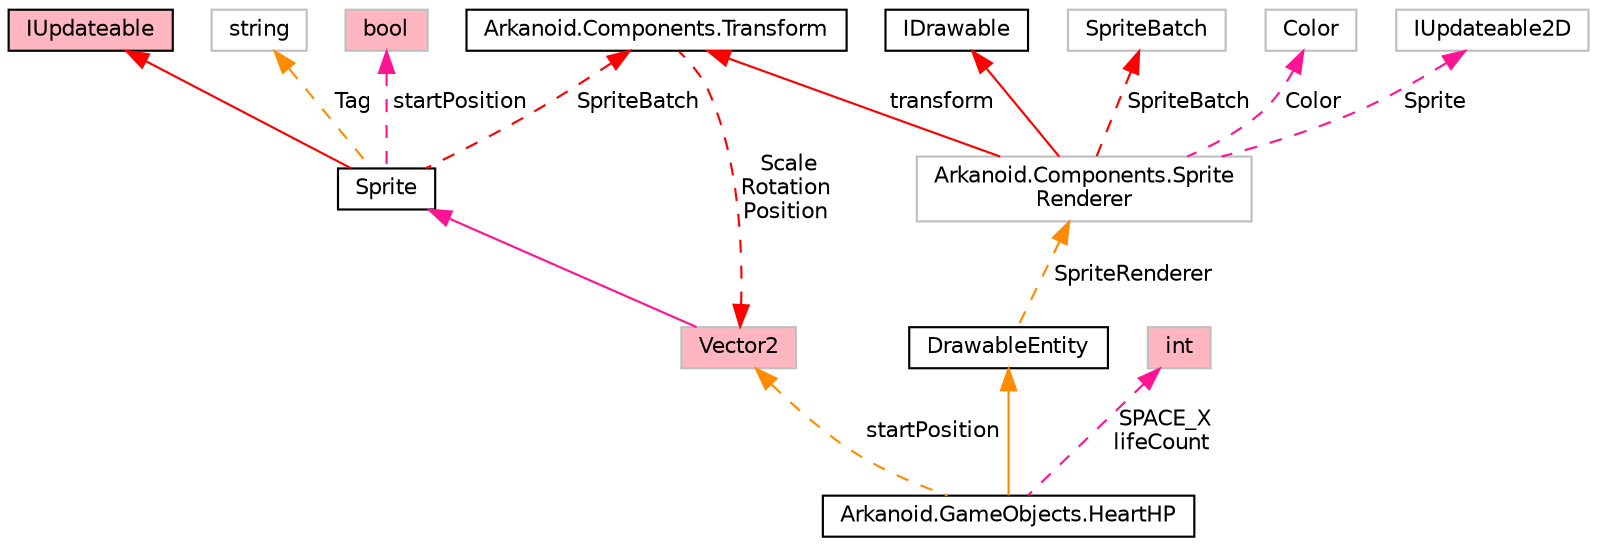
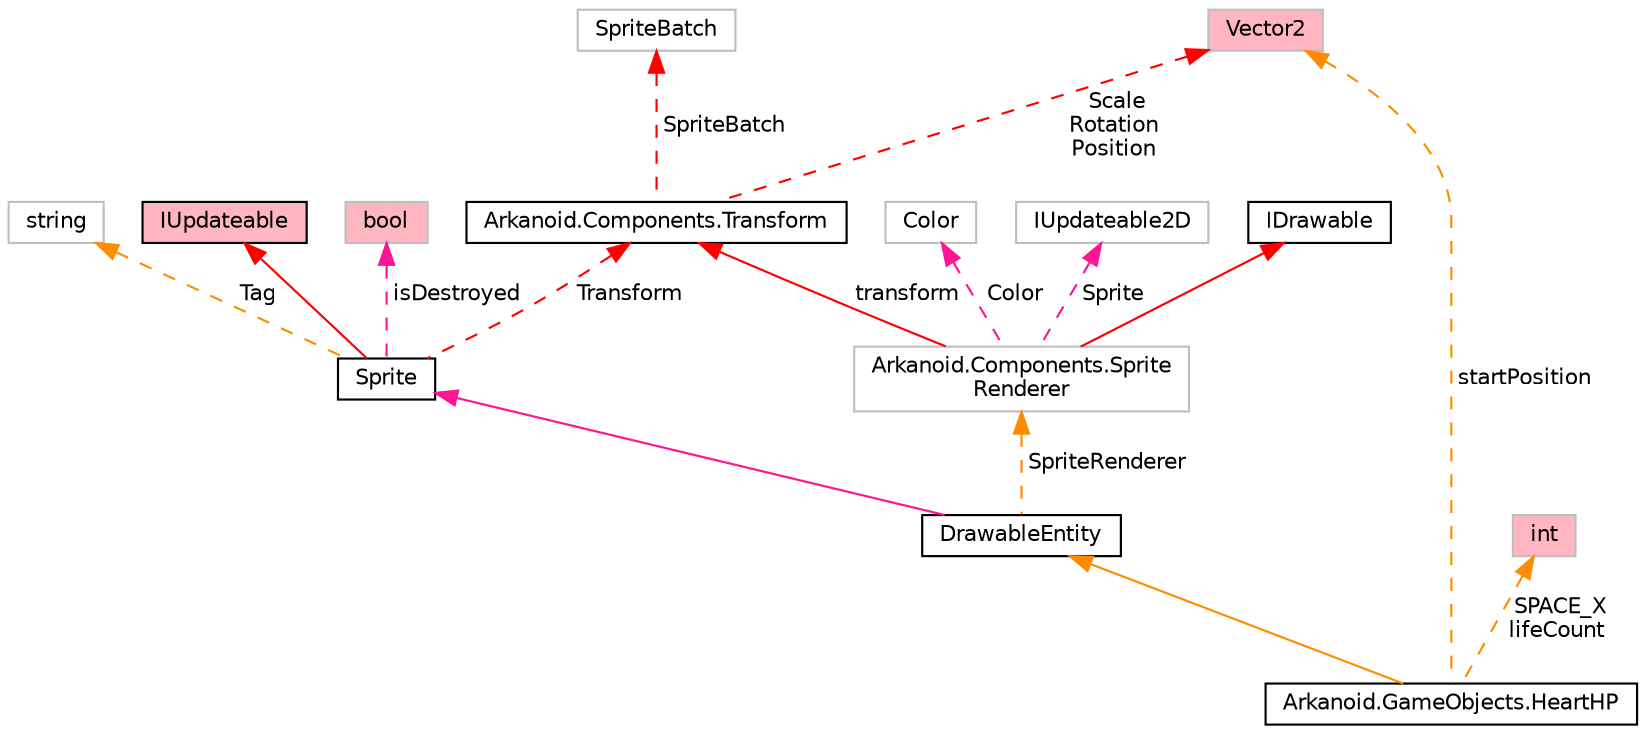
(457, 103) -> (454, 295)
(635, 103) -> (626, 295)
(1114, 114) -> (657, 137)
(573, 273) -> (701, 457)
(1086, 440) -> (1492, 629)
